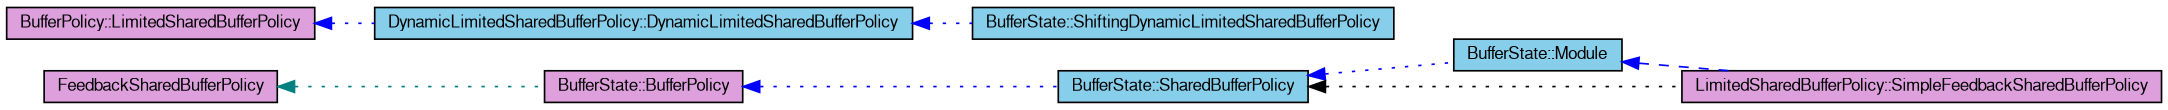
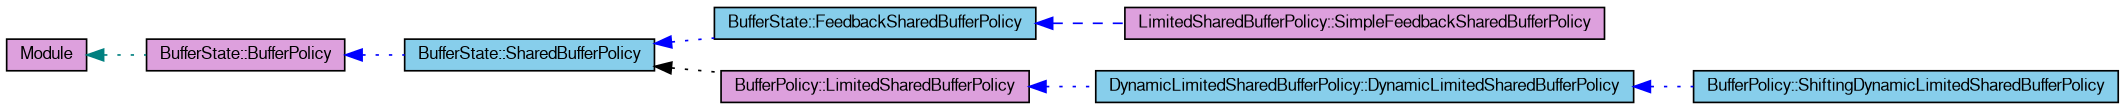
(1183, 23) -> (1906, 87)
(1538, 55) -> (875, 23)
(161, 87) -> (47, 55)
(1504, 87) -> (696, 70)
